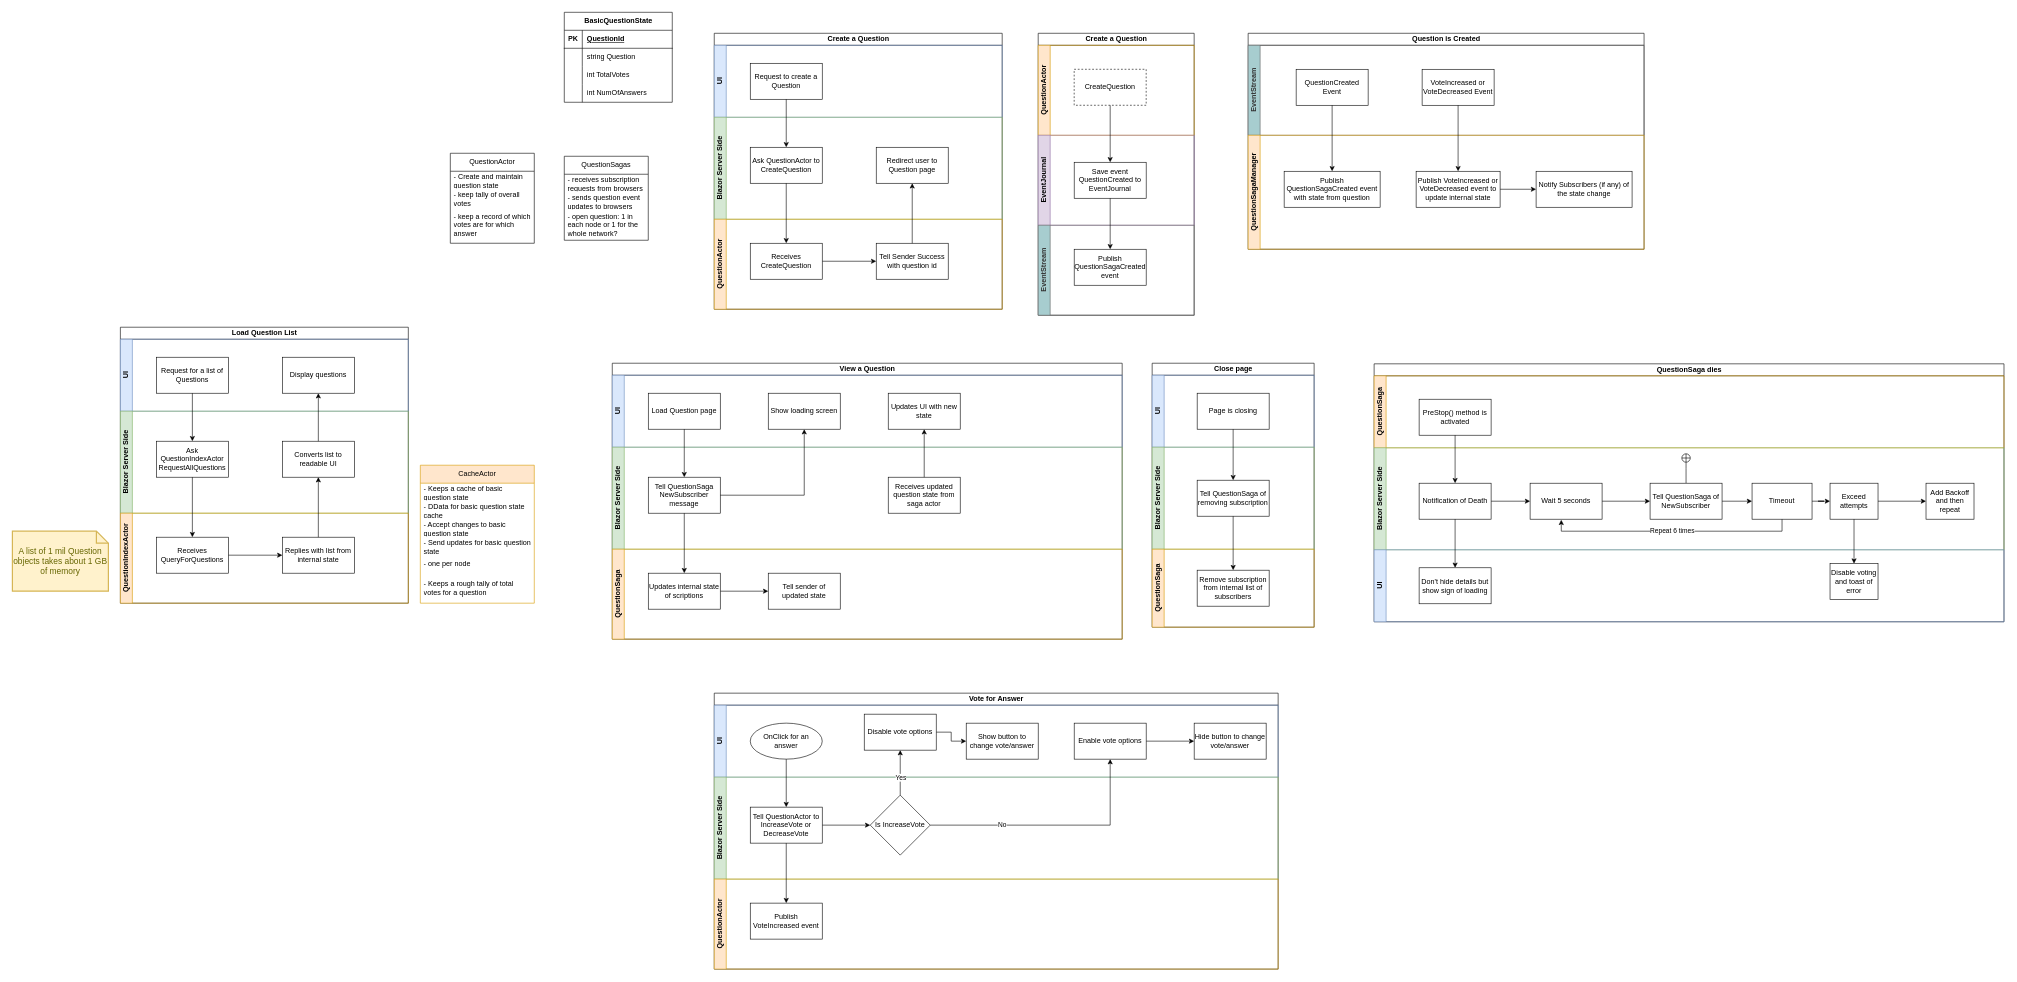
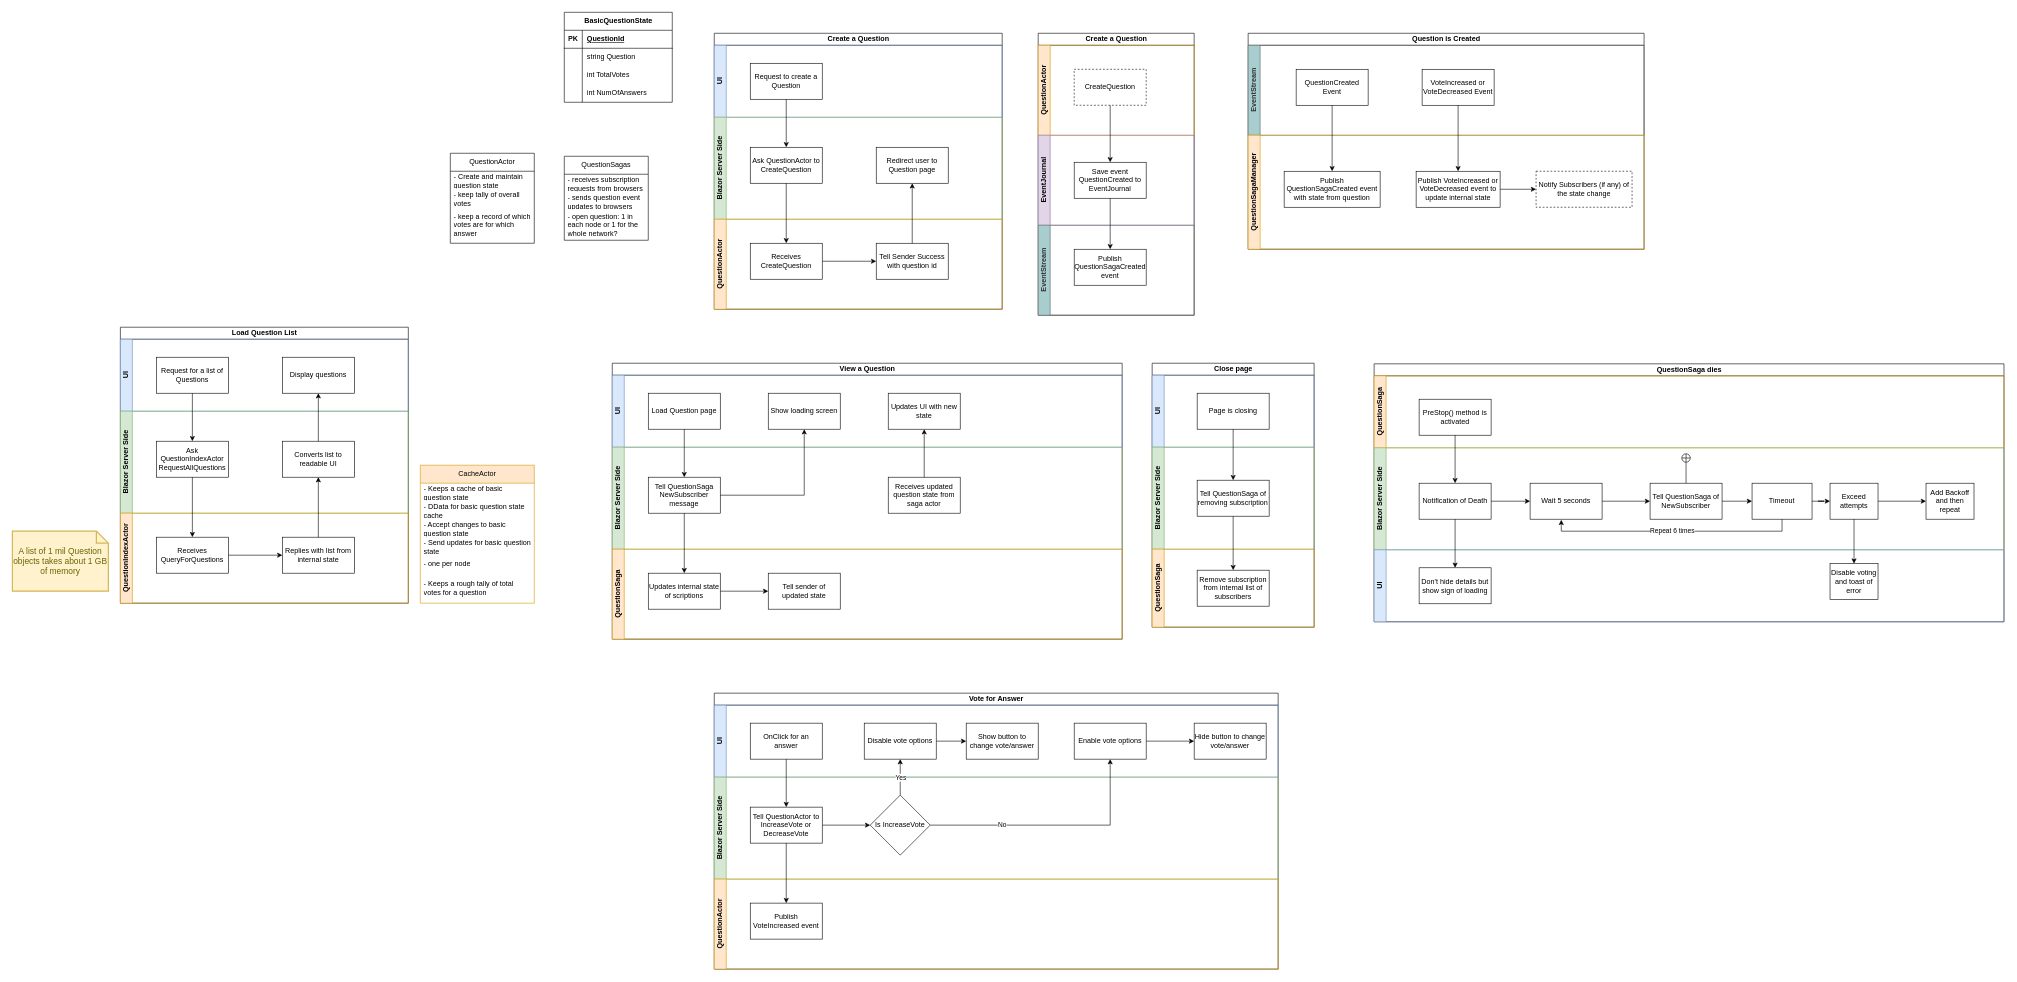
(1584, 189) -> (1584, 189)
(900, 732) -> (900, 741)
(786, 741) -> (786, 741)
